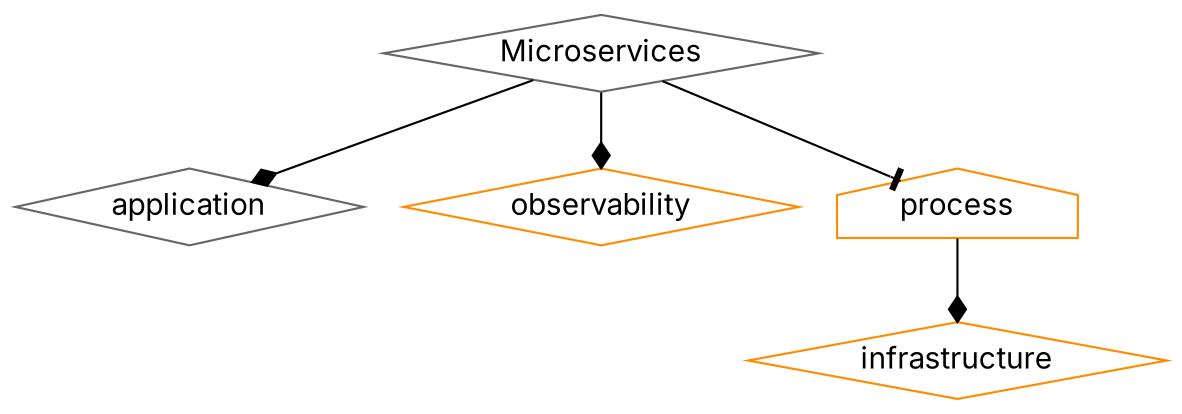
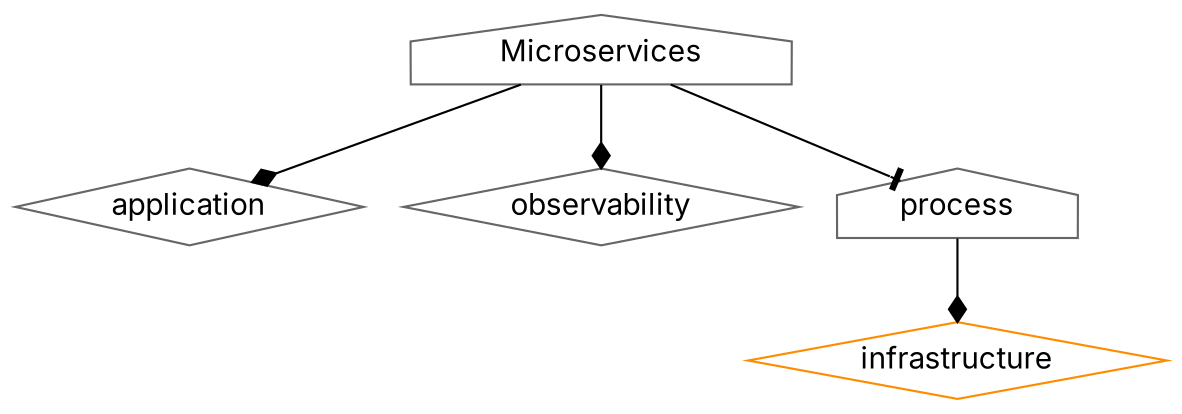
(601, 53) -> (601, 53)
(601, 207) -> (601, 207)
(957, 207) -> (957, 207)
